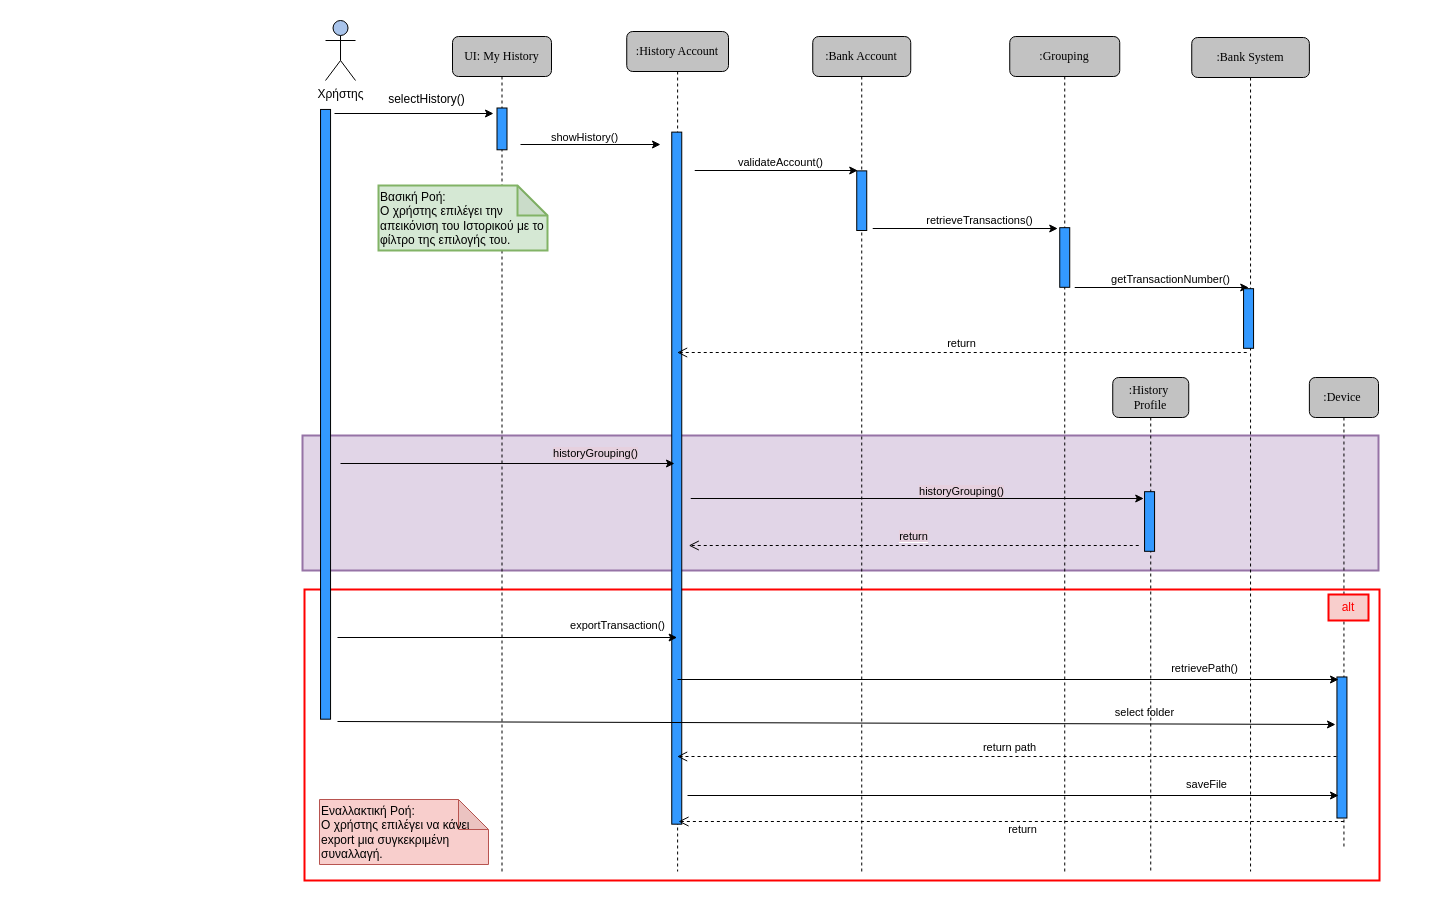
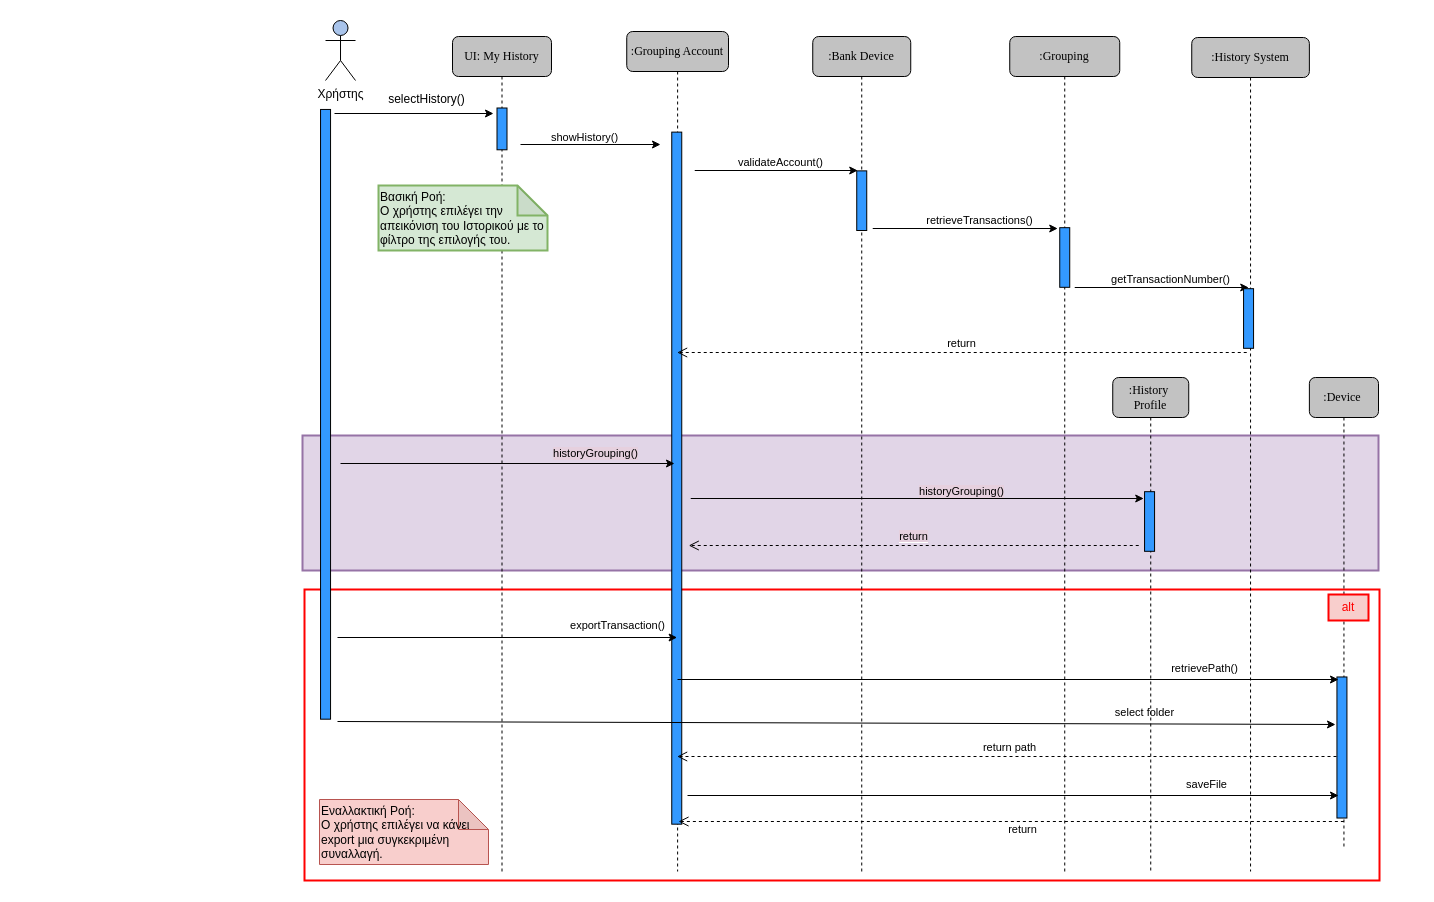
(678, 52) -> (678, 52)
(862, 57) -> (862, 57)
(1251, 58) -> (1251, 58)
